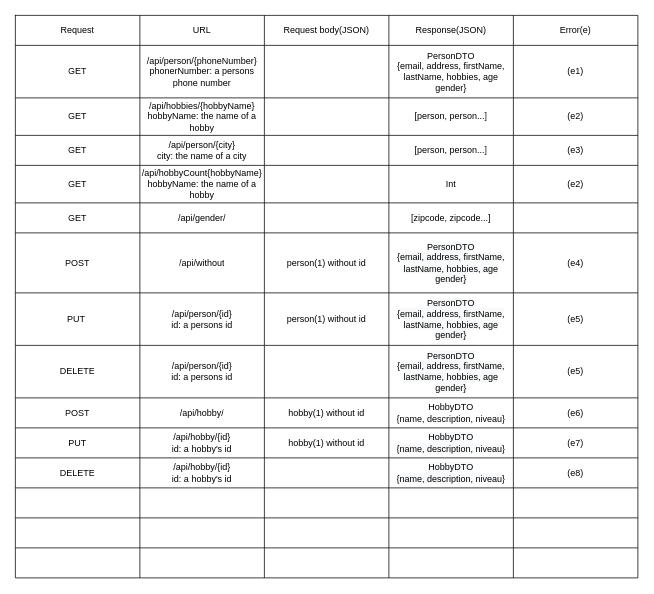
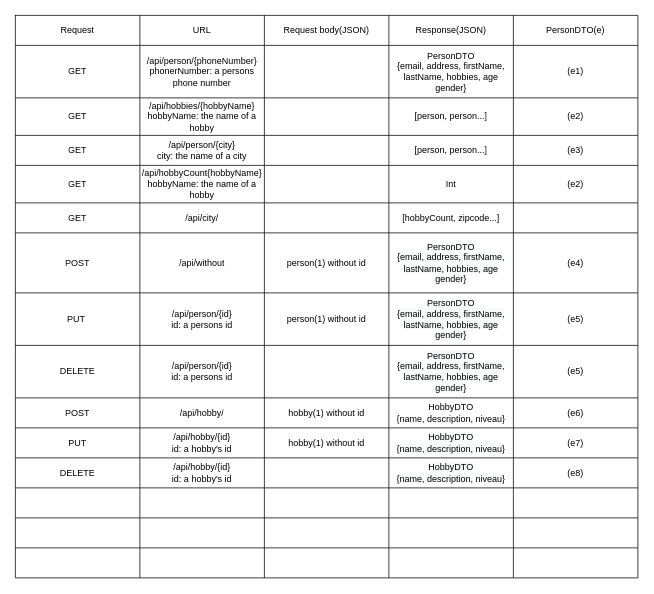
(576, 30) -> (576, 30)
(202, 218) -> (202, 218)
(451, 218) -> (451, 218)
